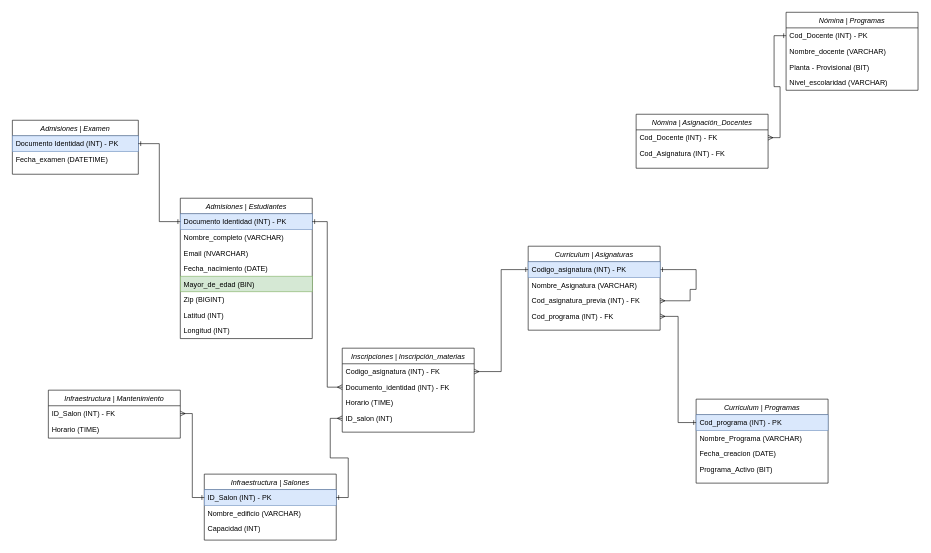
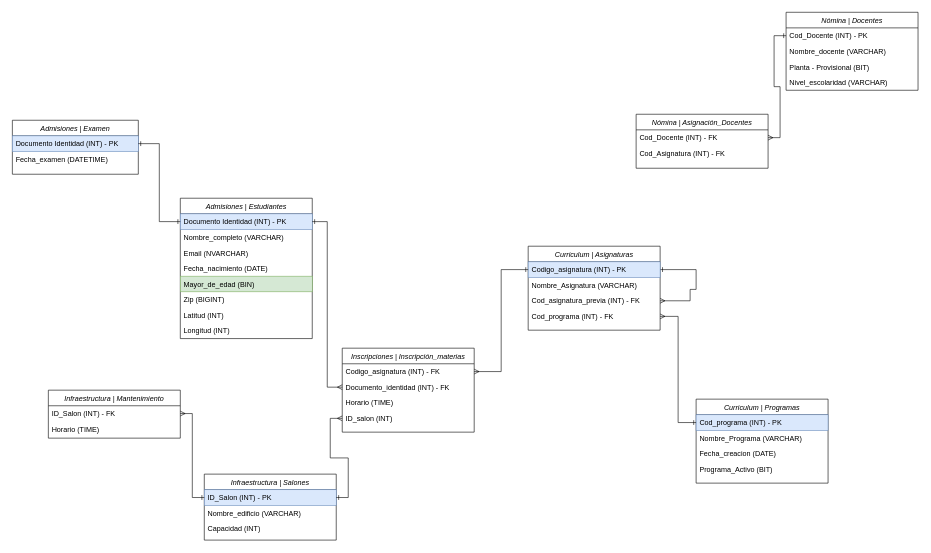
(852, 20) -> (852, 20)
